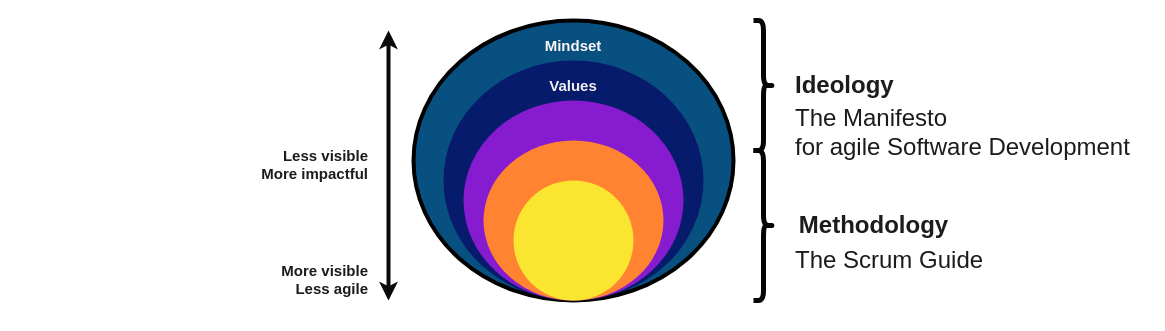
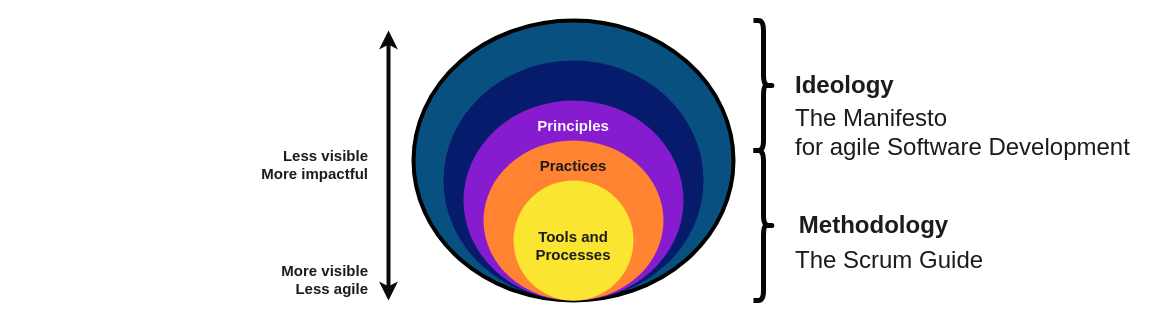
(574, 46) -> none
(574, 86) -> none
none -> (574, 126)
none -> (574, 166)
none -> (574, 246)
